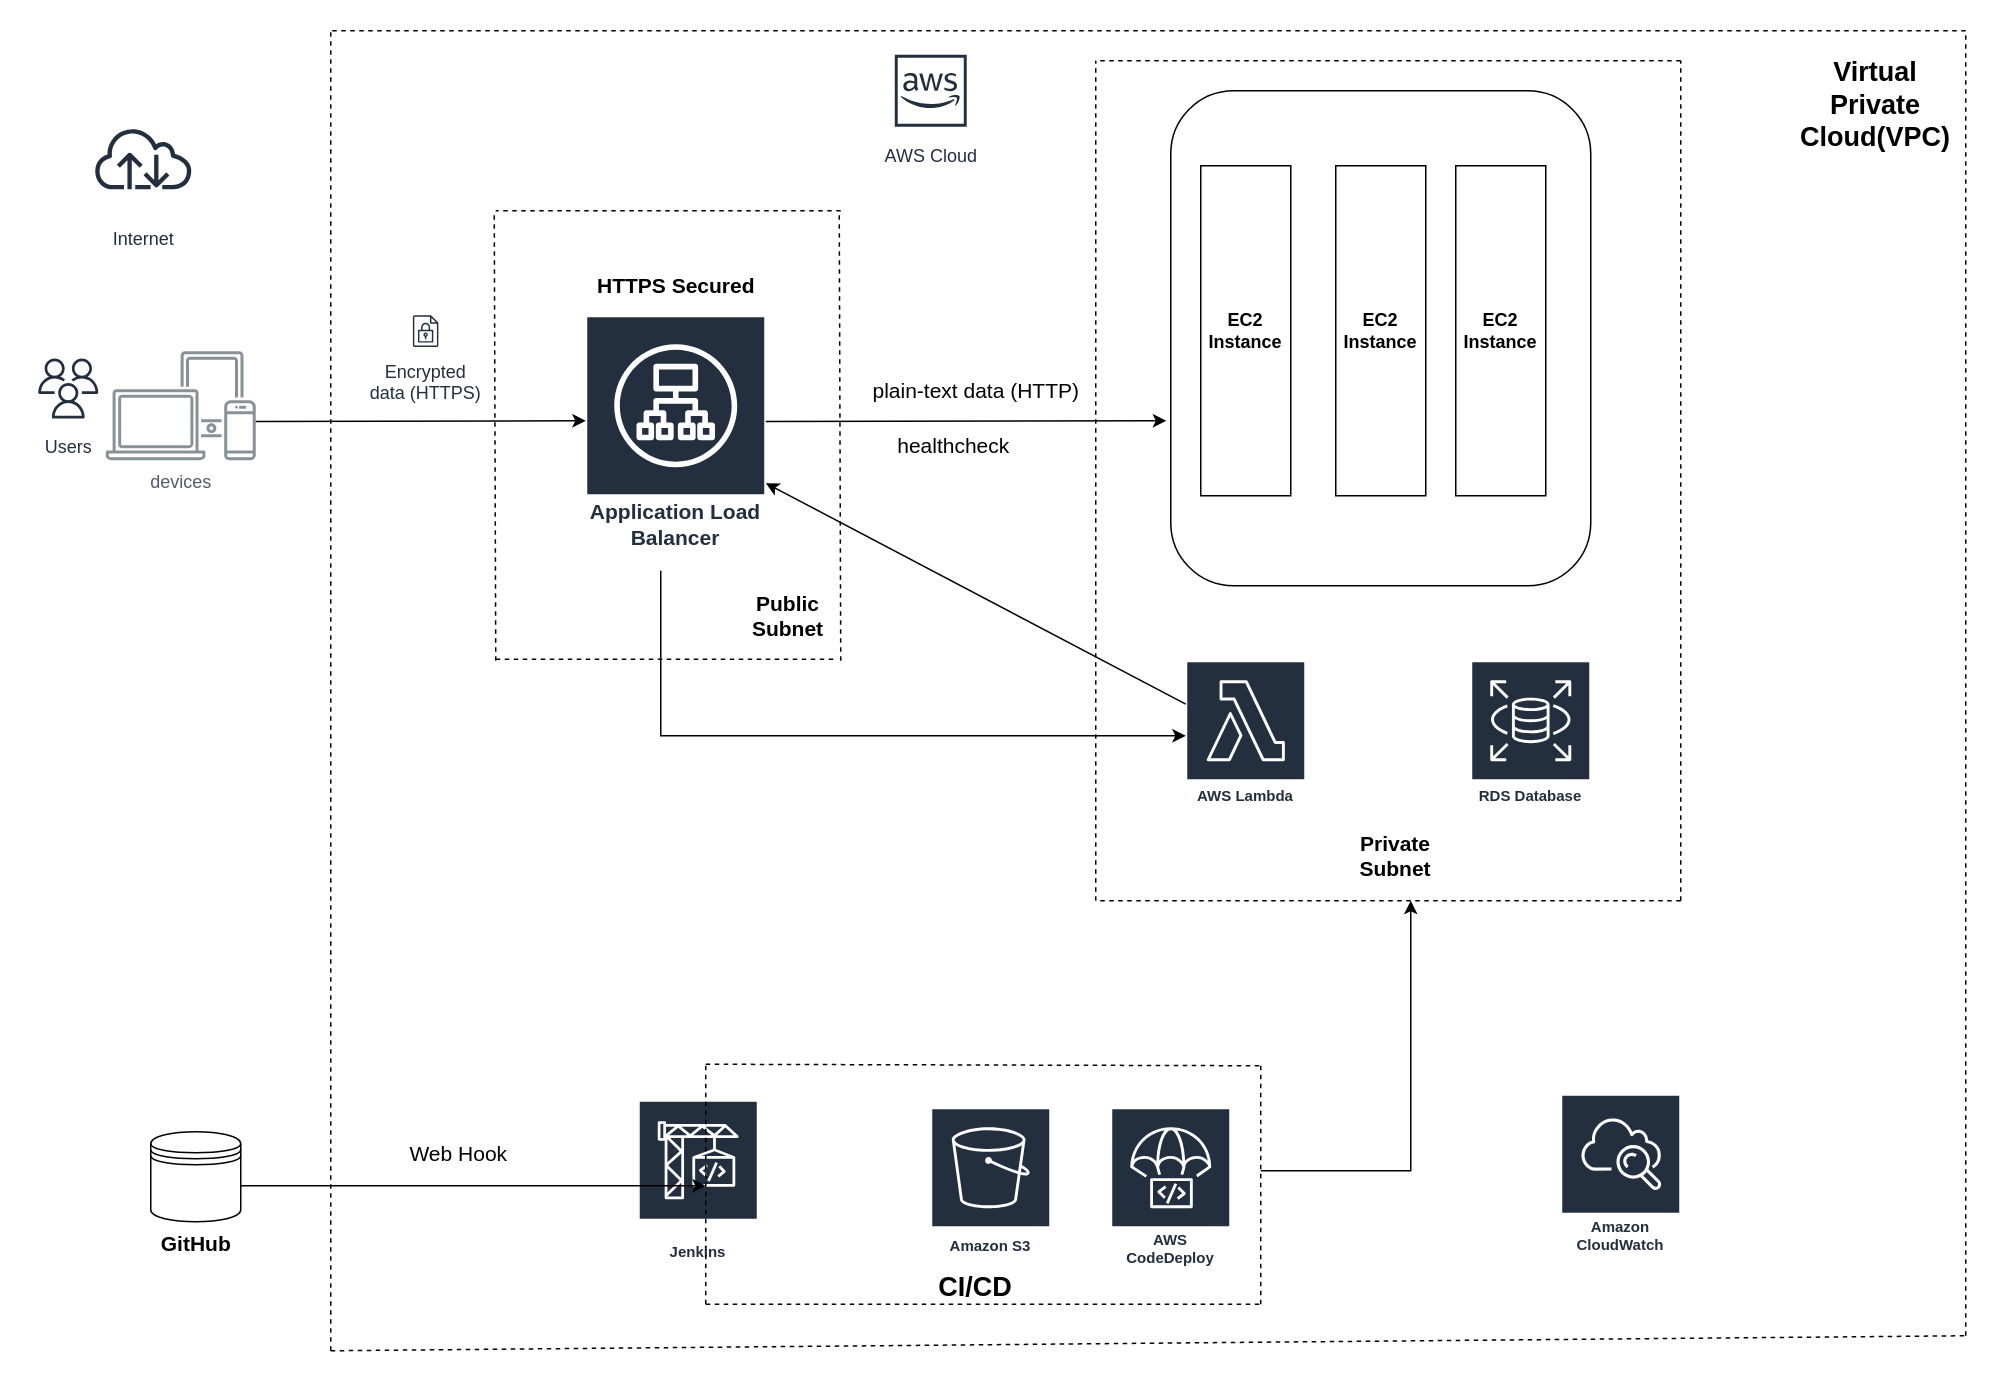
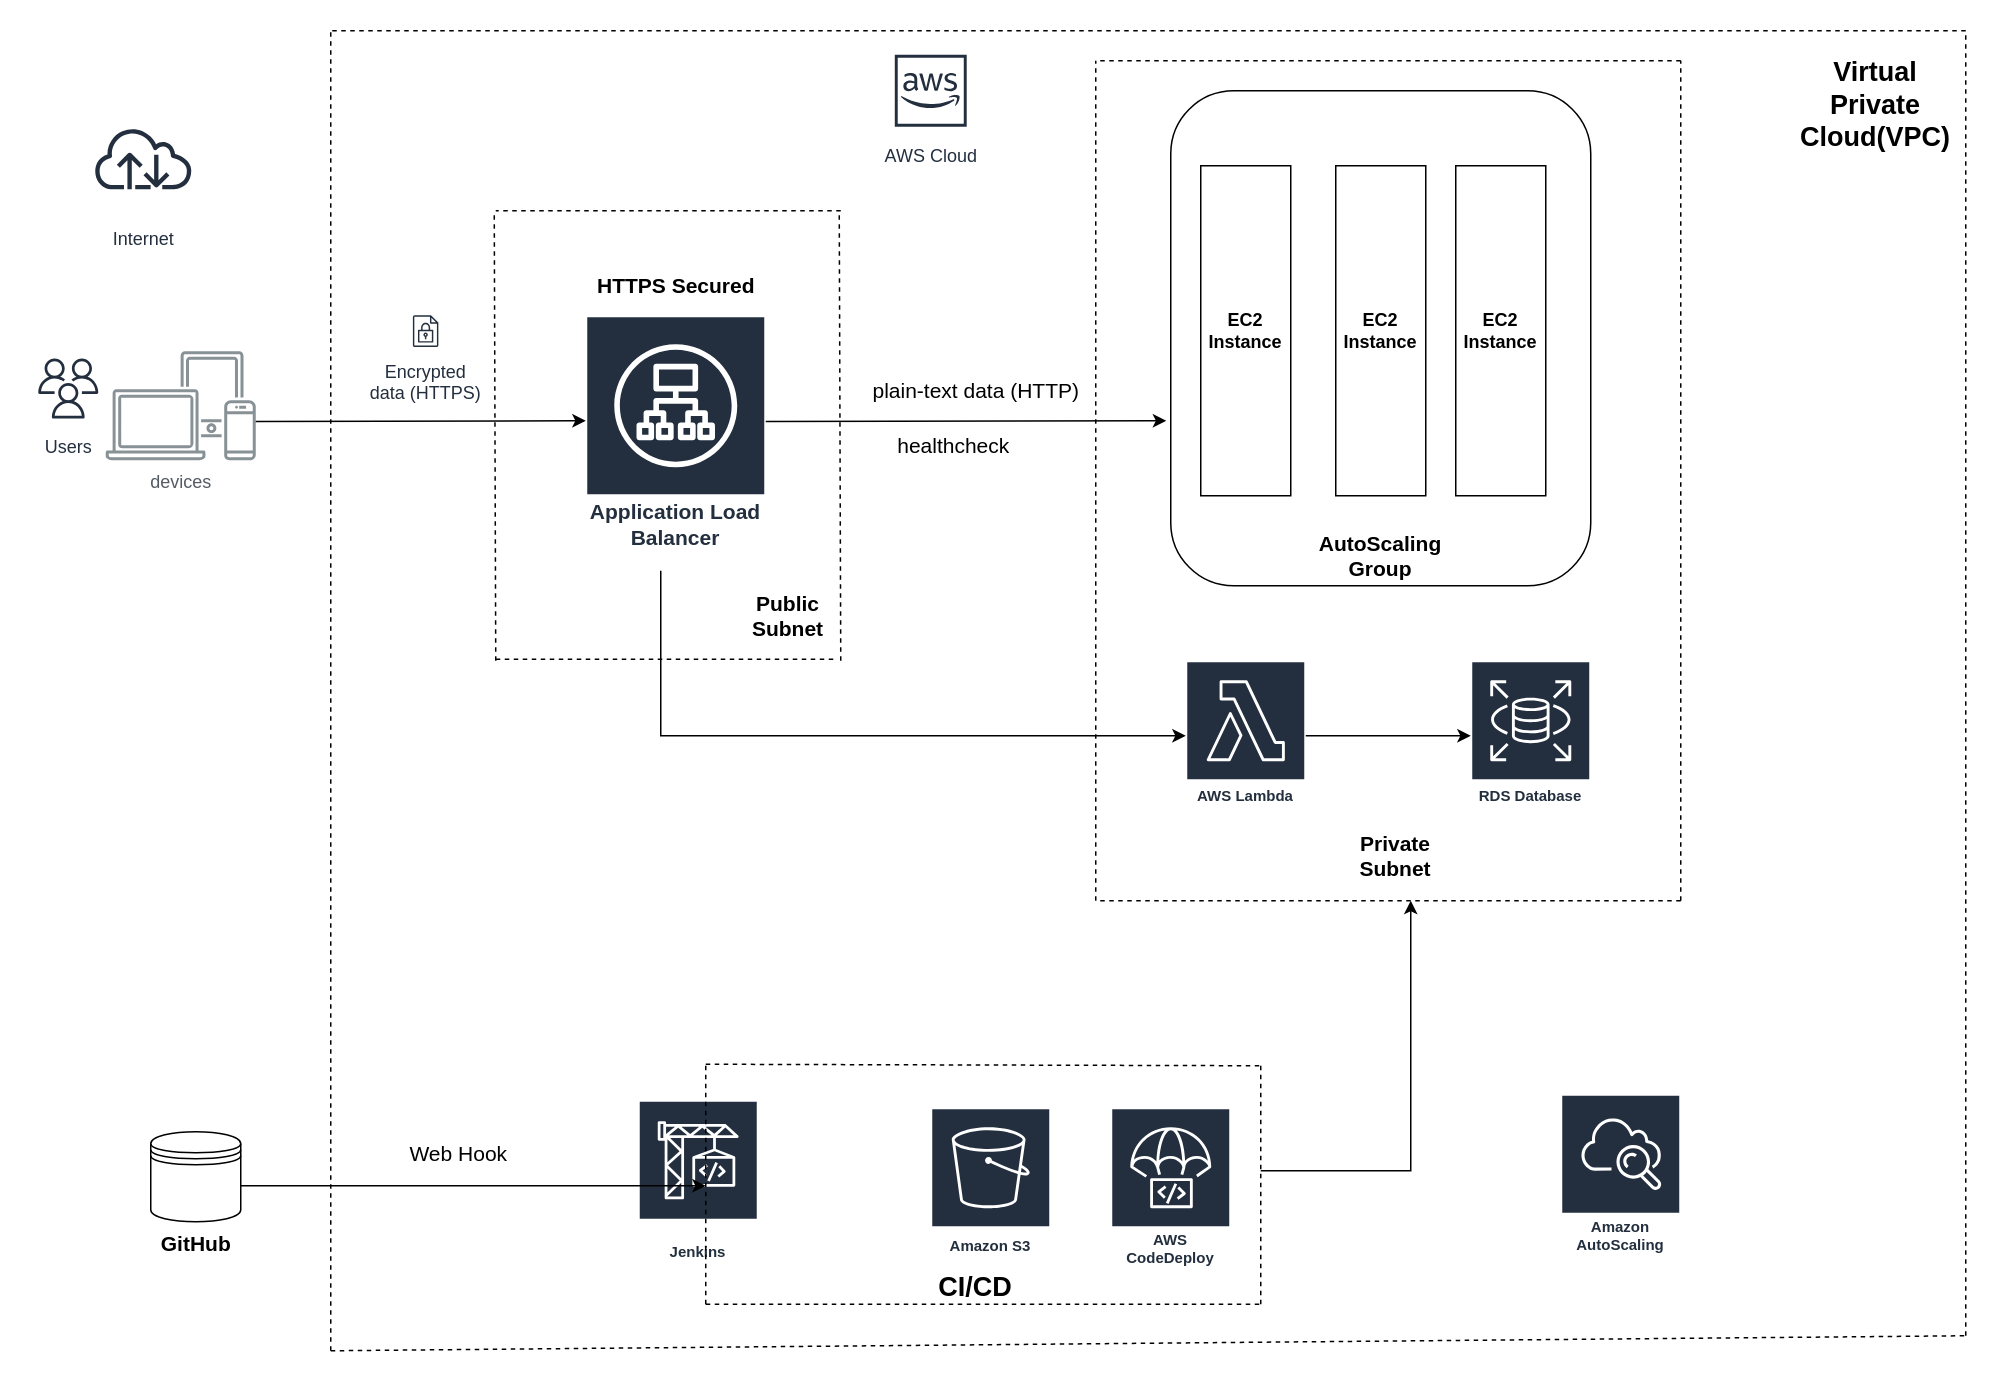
none -> (1381, 556)
(980, 596) -> (1383, 736)
(1621, 1235) -> (1621, 1235)
